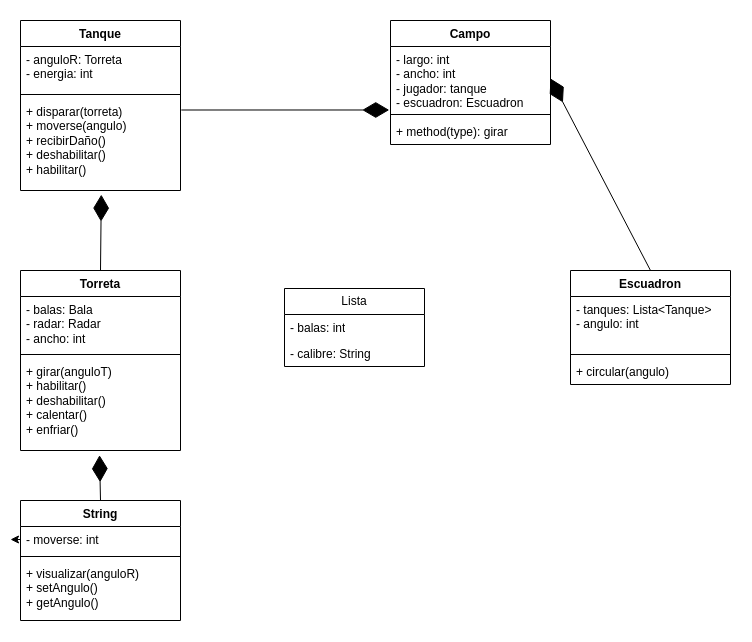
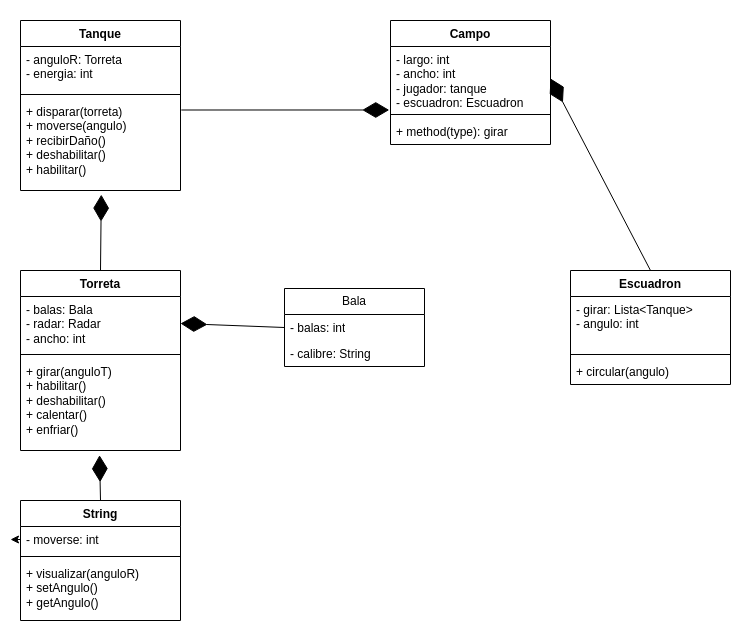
(355, 302) -> (355, 302)
(651, 318) -> (643, 318)
none -> (245, 326)
